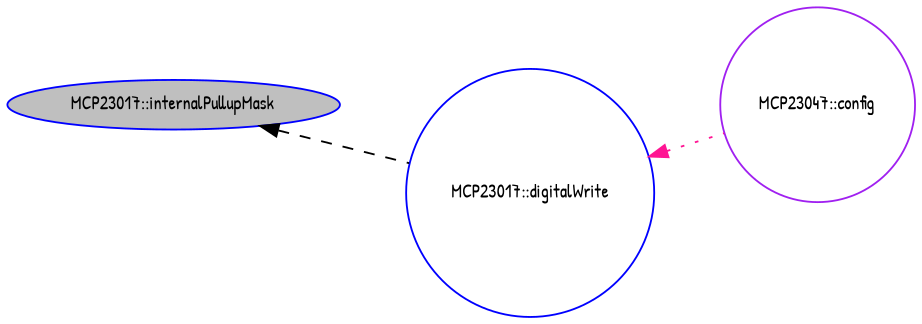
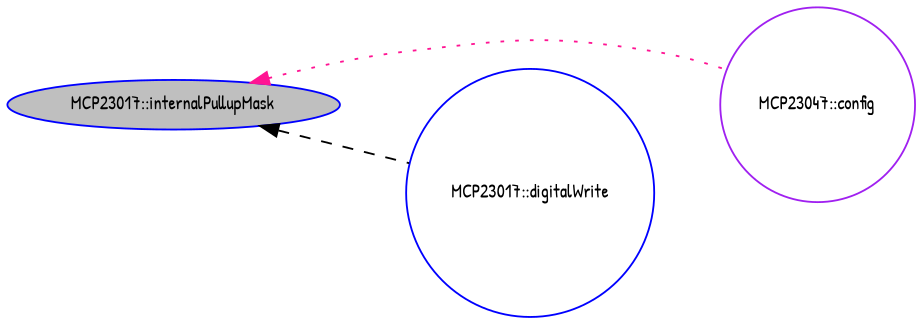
(695, 142) -> (497, 42)
